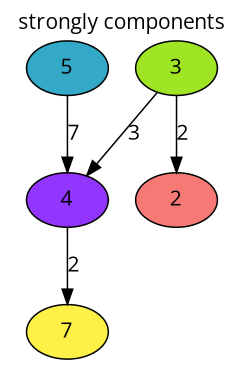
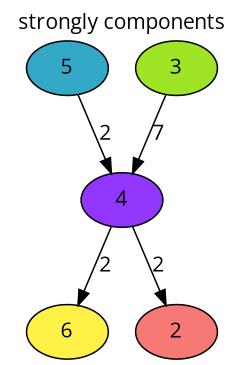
(177, 126) -> (146, 259)
(74, 134) -> (106, 134)
(135, 134) -> (159, 134)
(67, 332) -> (67, 332)
